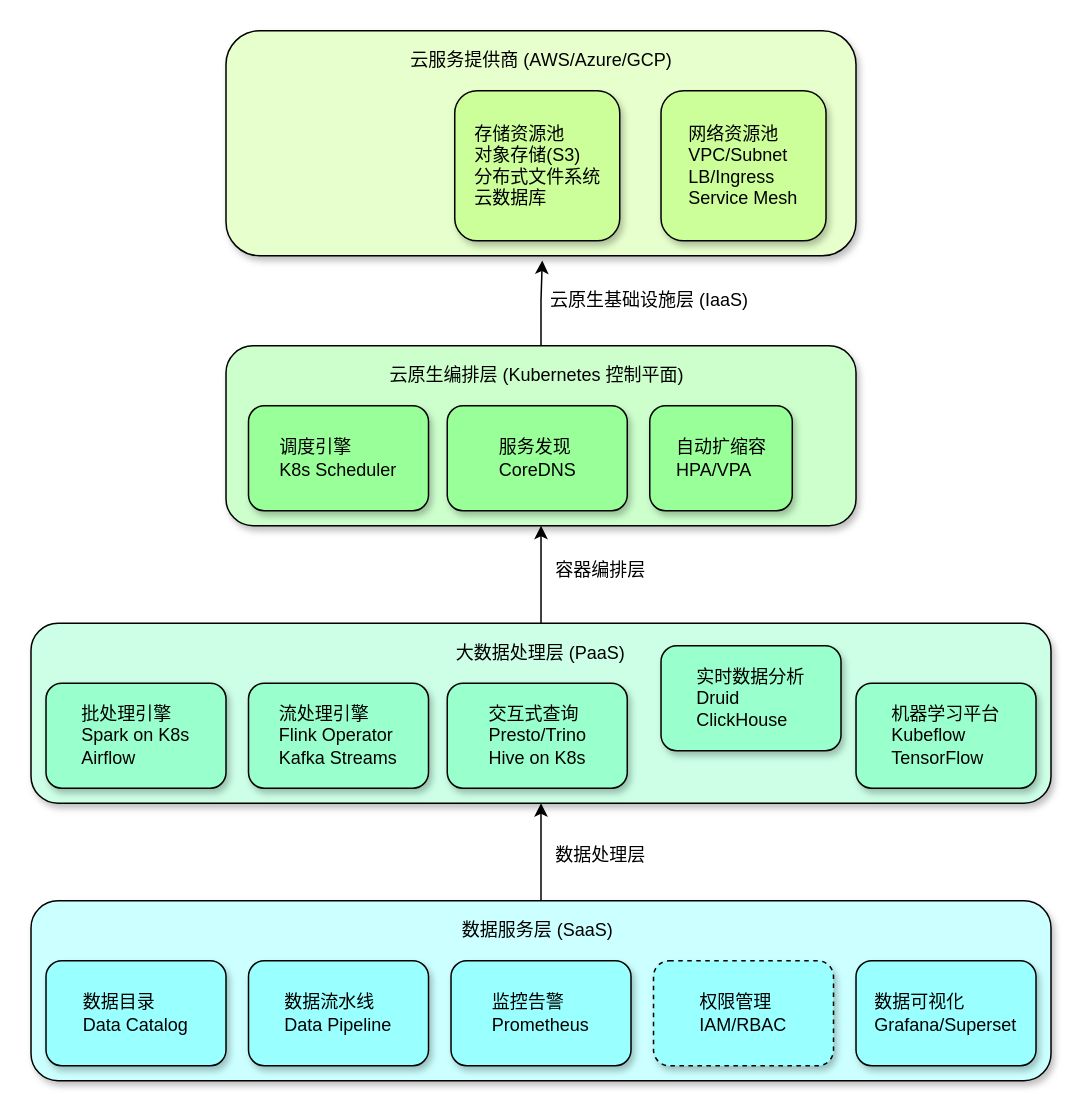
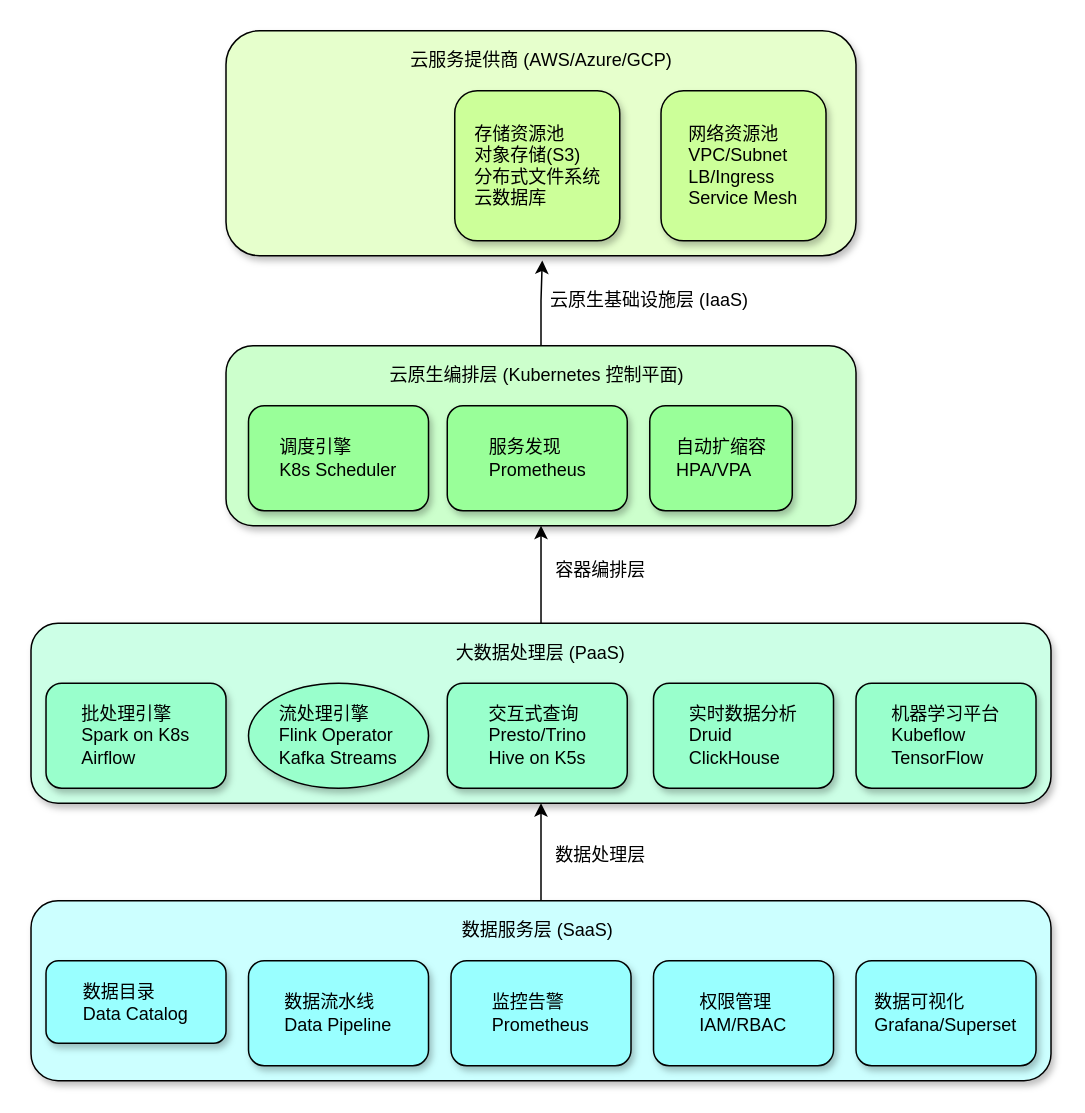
(538, 458) -> (538, 458)
(751, 698) -> (743, 736)
(338, 736) -> (338, 736)
(538, 736) -> (538, 736)
(136, 1013) -> (136, 1002)
(743, 1013) -> (743, 1013)
